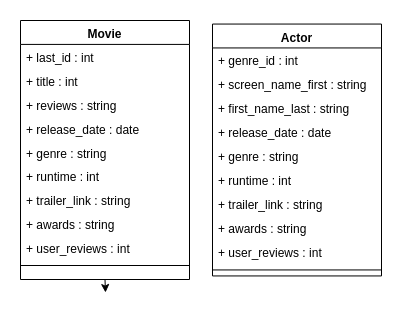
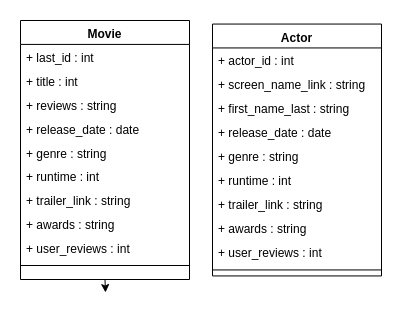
(262, 61) -> (262, 61)
(303, 85) -> (298, 85)
